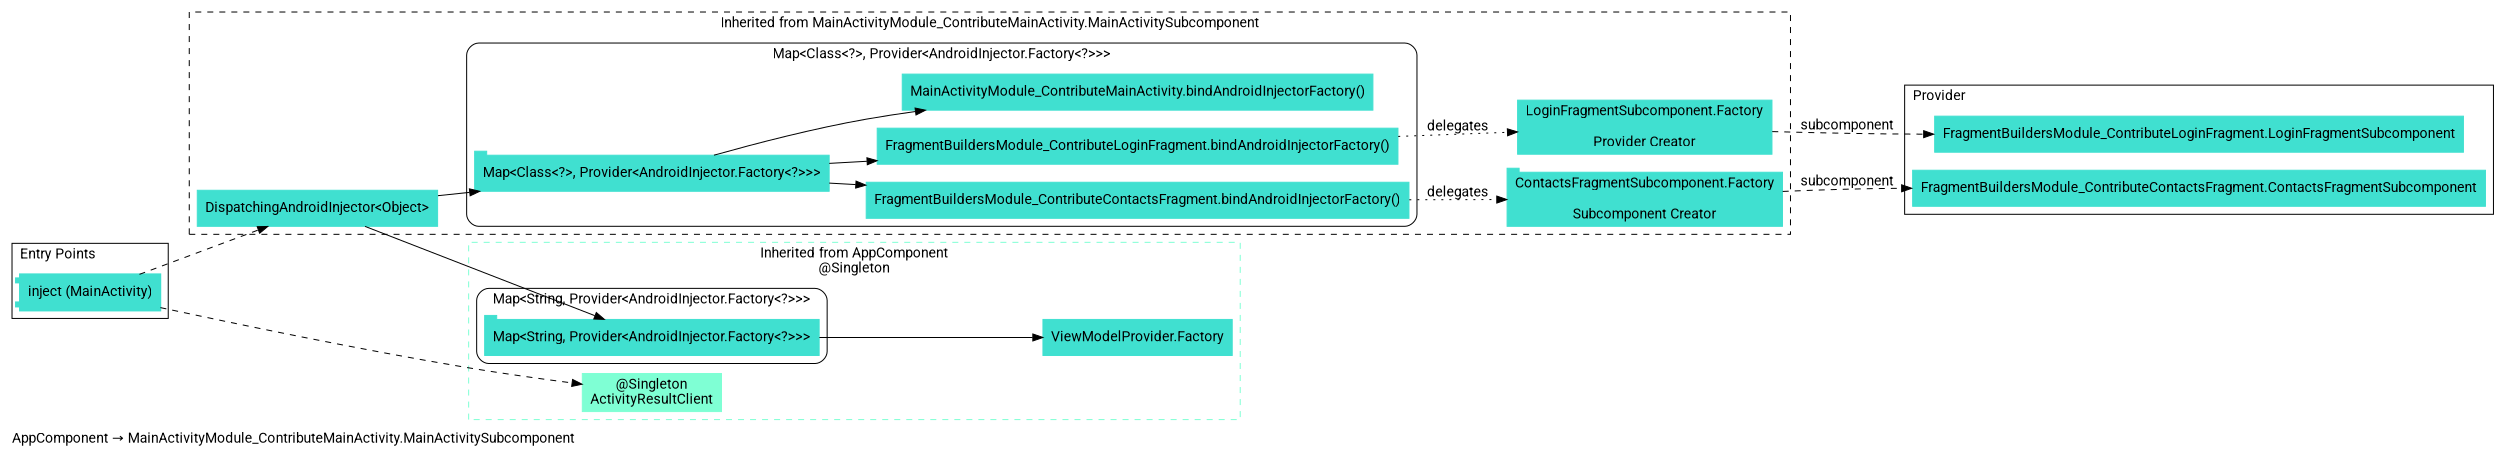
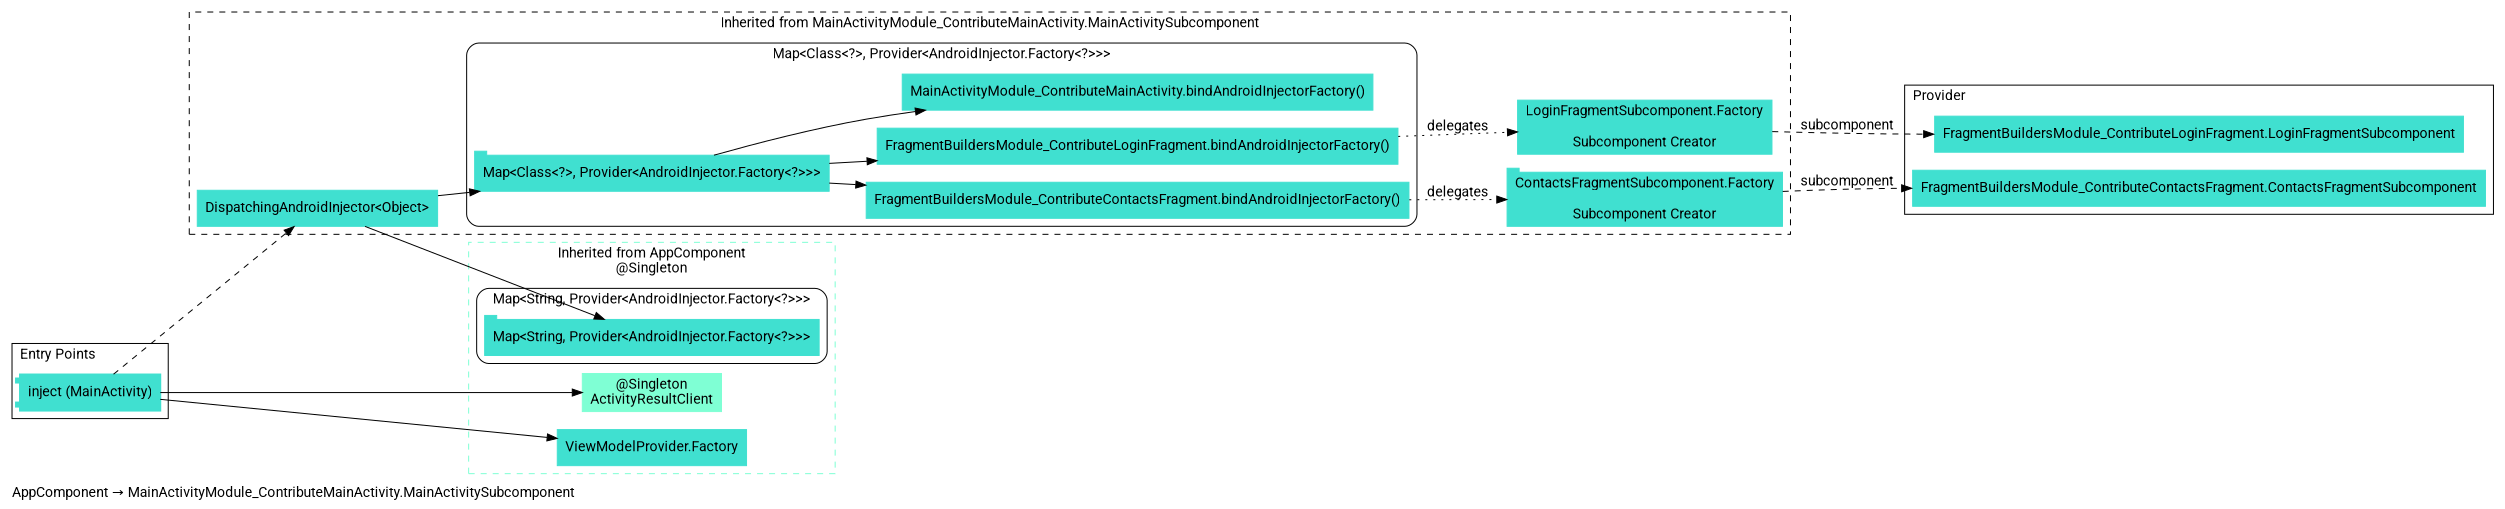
(1645, 127) -> (1645, 127)
(926, 337) -> (354, 418)
(366, 349) -> (366, 393)
